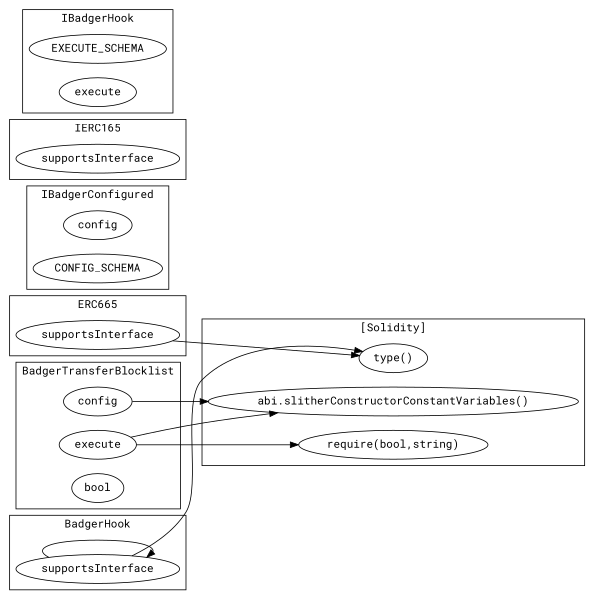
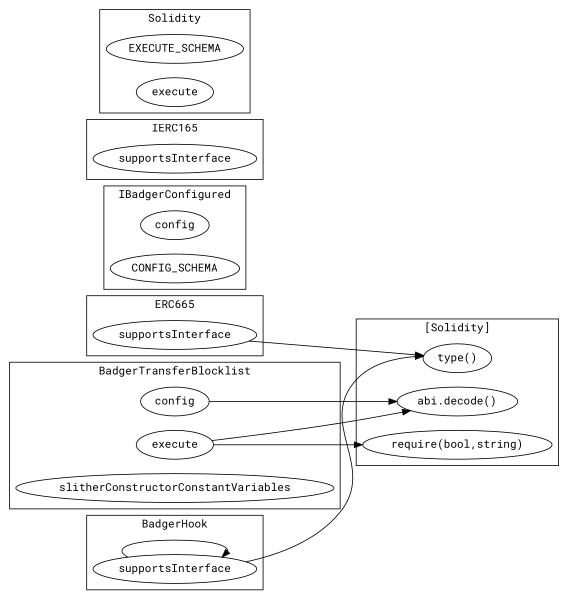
(98, 19) -> (175, 19)
(393, 401) -> (457, 401)
(98, 488) -> (175, 488)
